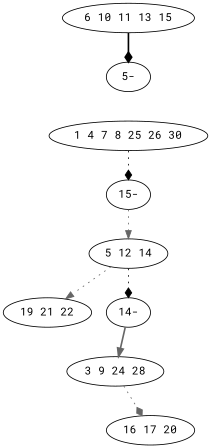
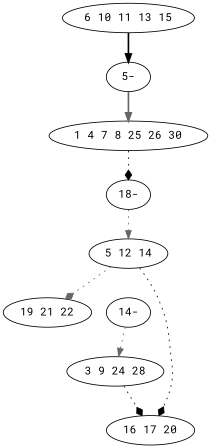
(128, 43) -> (128, 43)
none -> (128, 102)
(128, 195) -> (128, 195)
(128, 278) -> (169, 335)
(92, 280) -> (92, 280)
(123, 338) -> (123, 338)
(130, 397) -> (130, 397)
